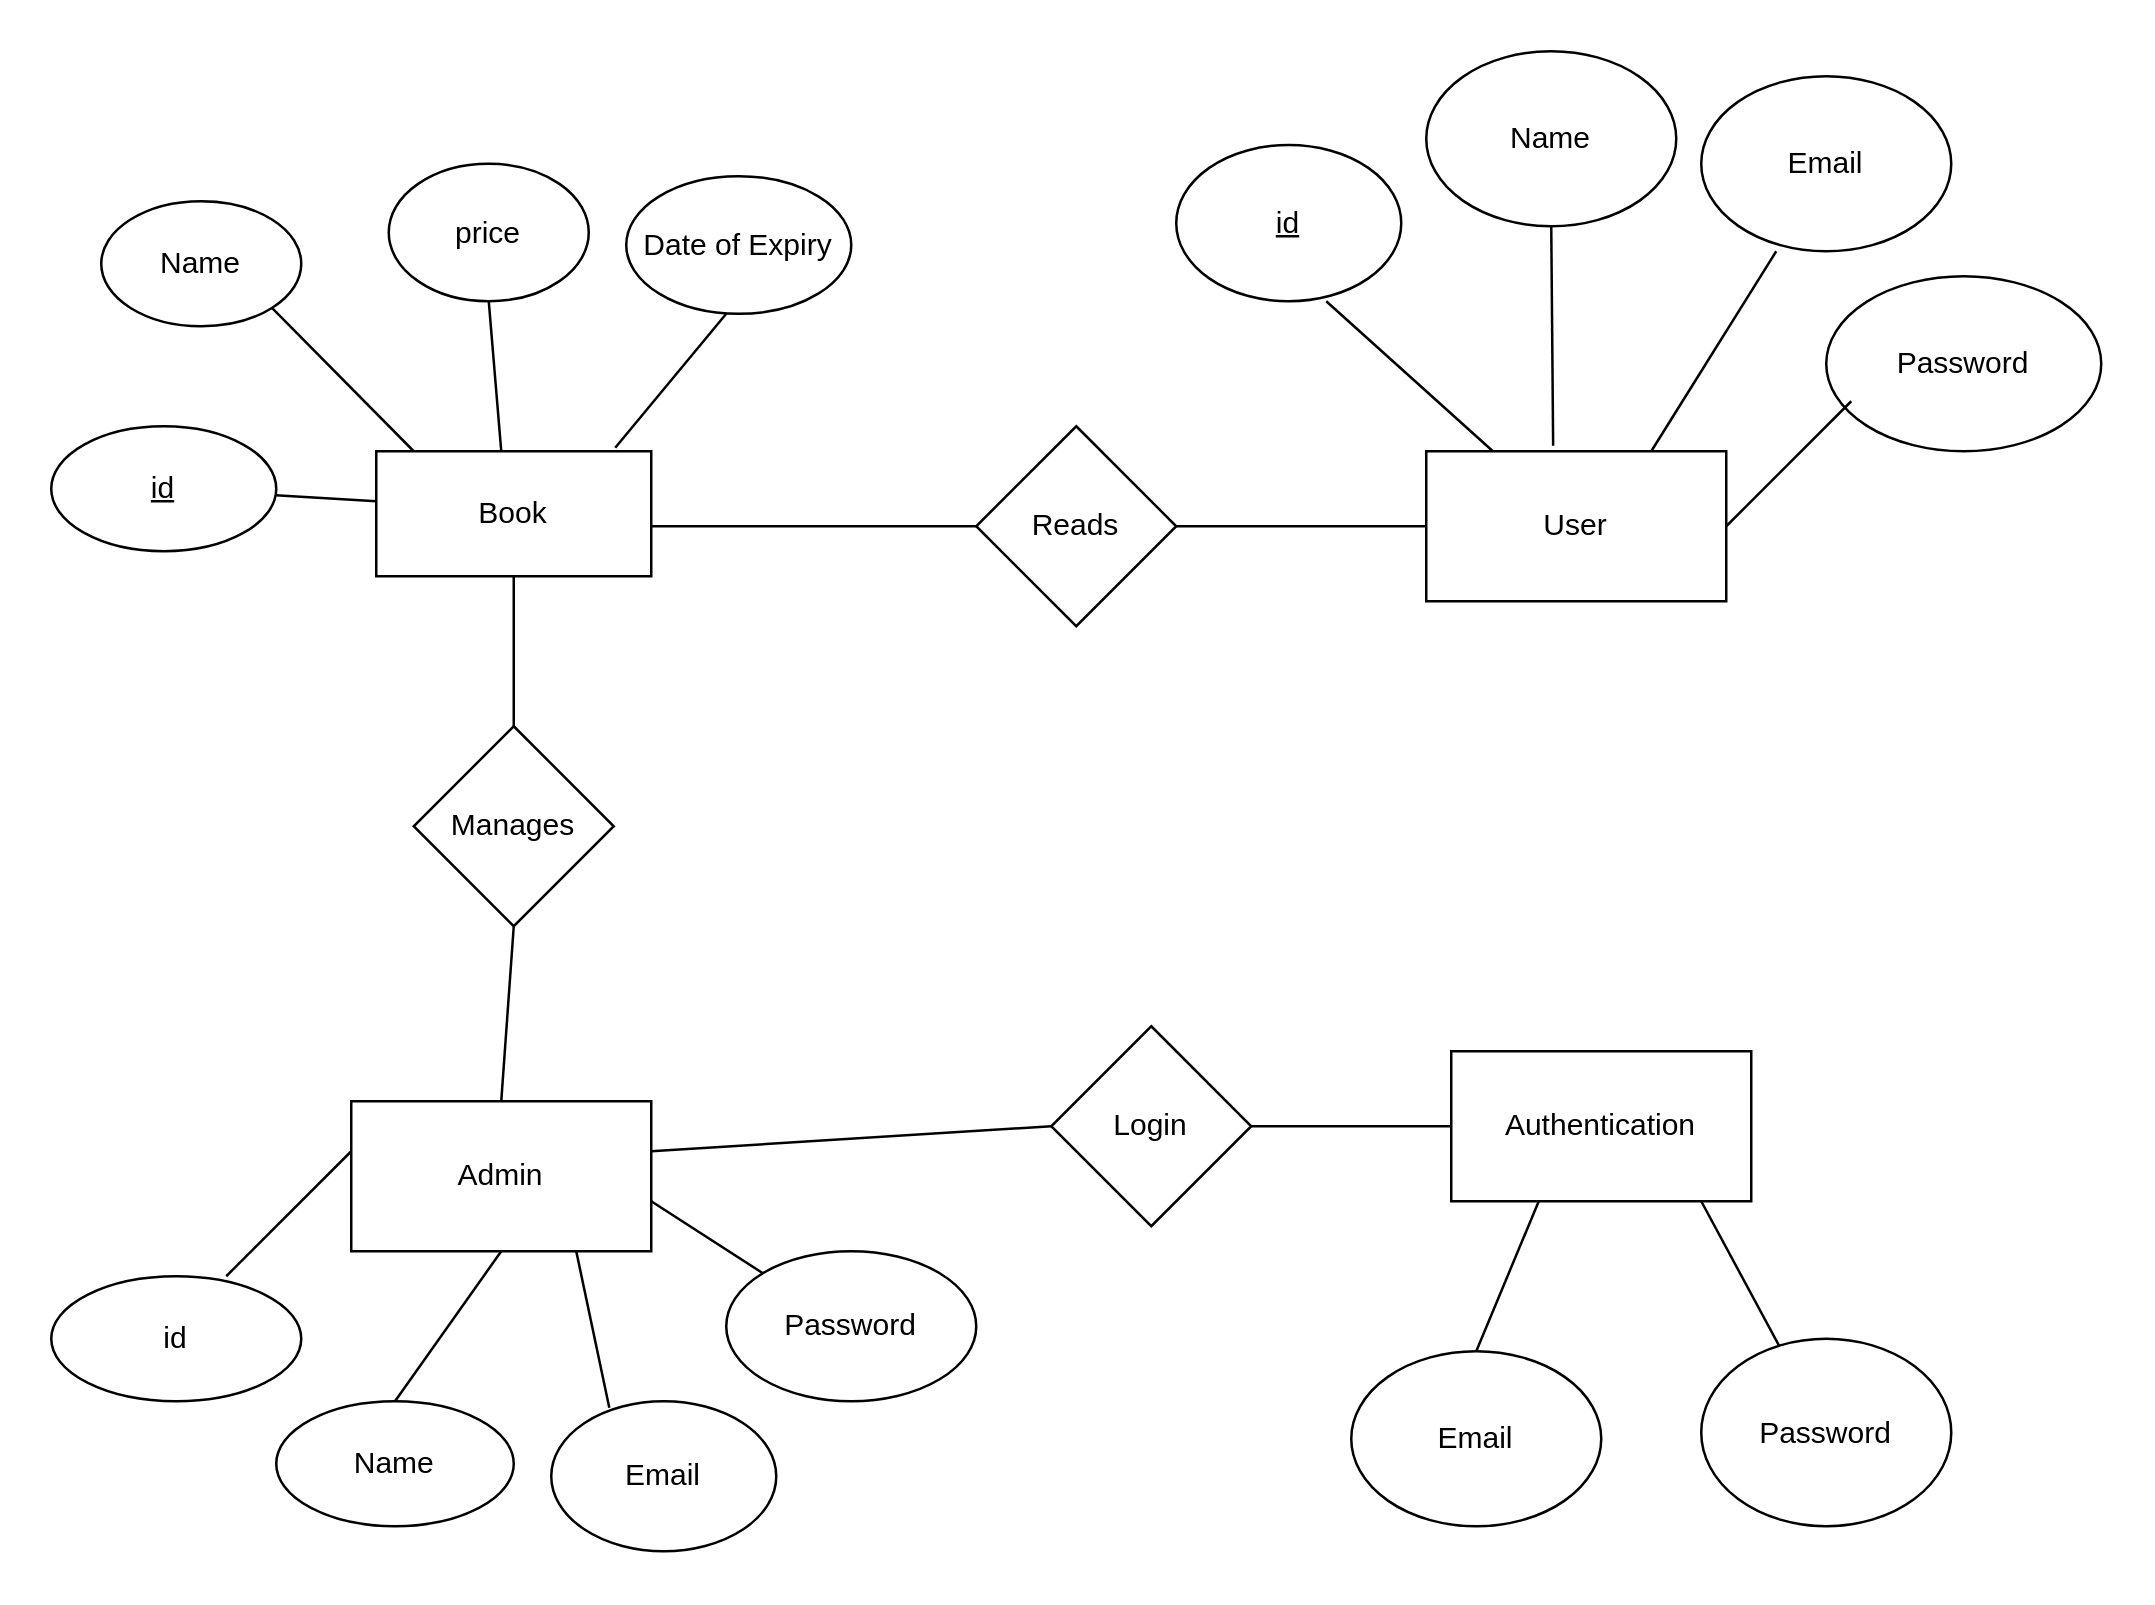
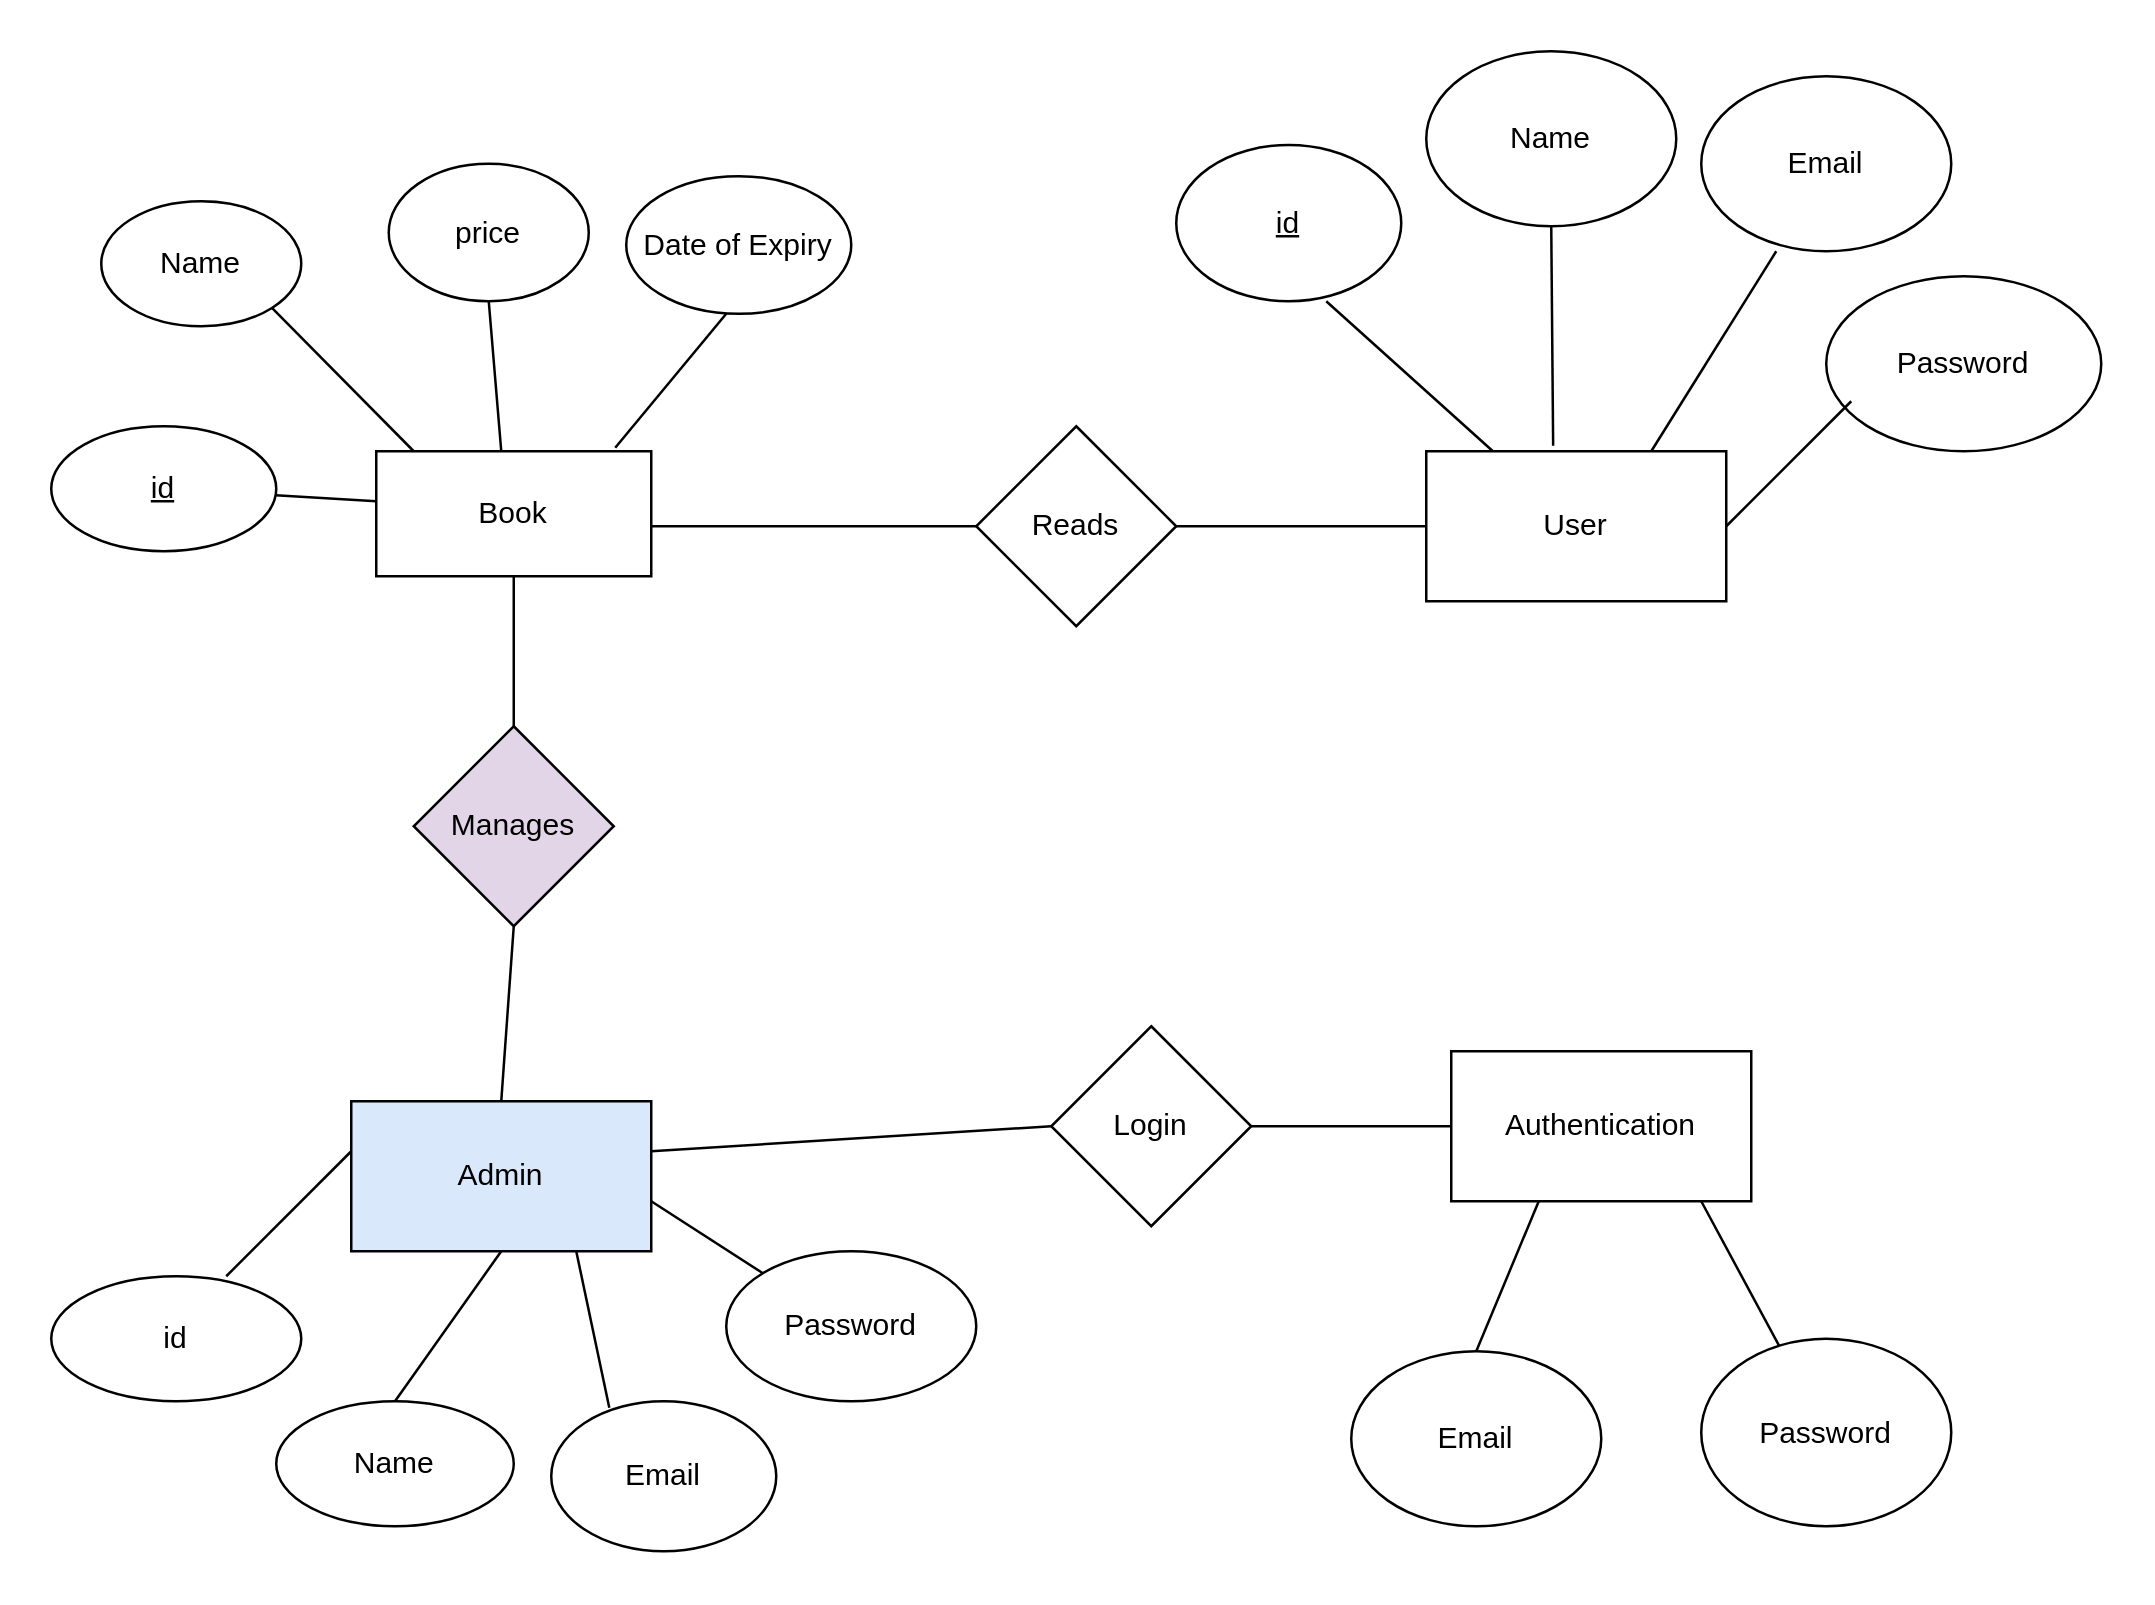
(514, 826) -> (514, 826)
(501, 1176) -> (501, 1176)
